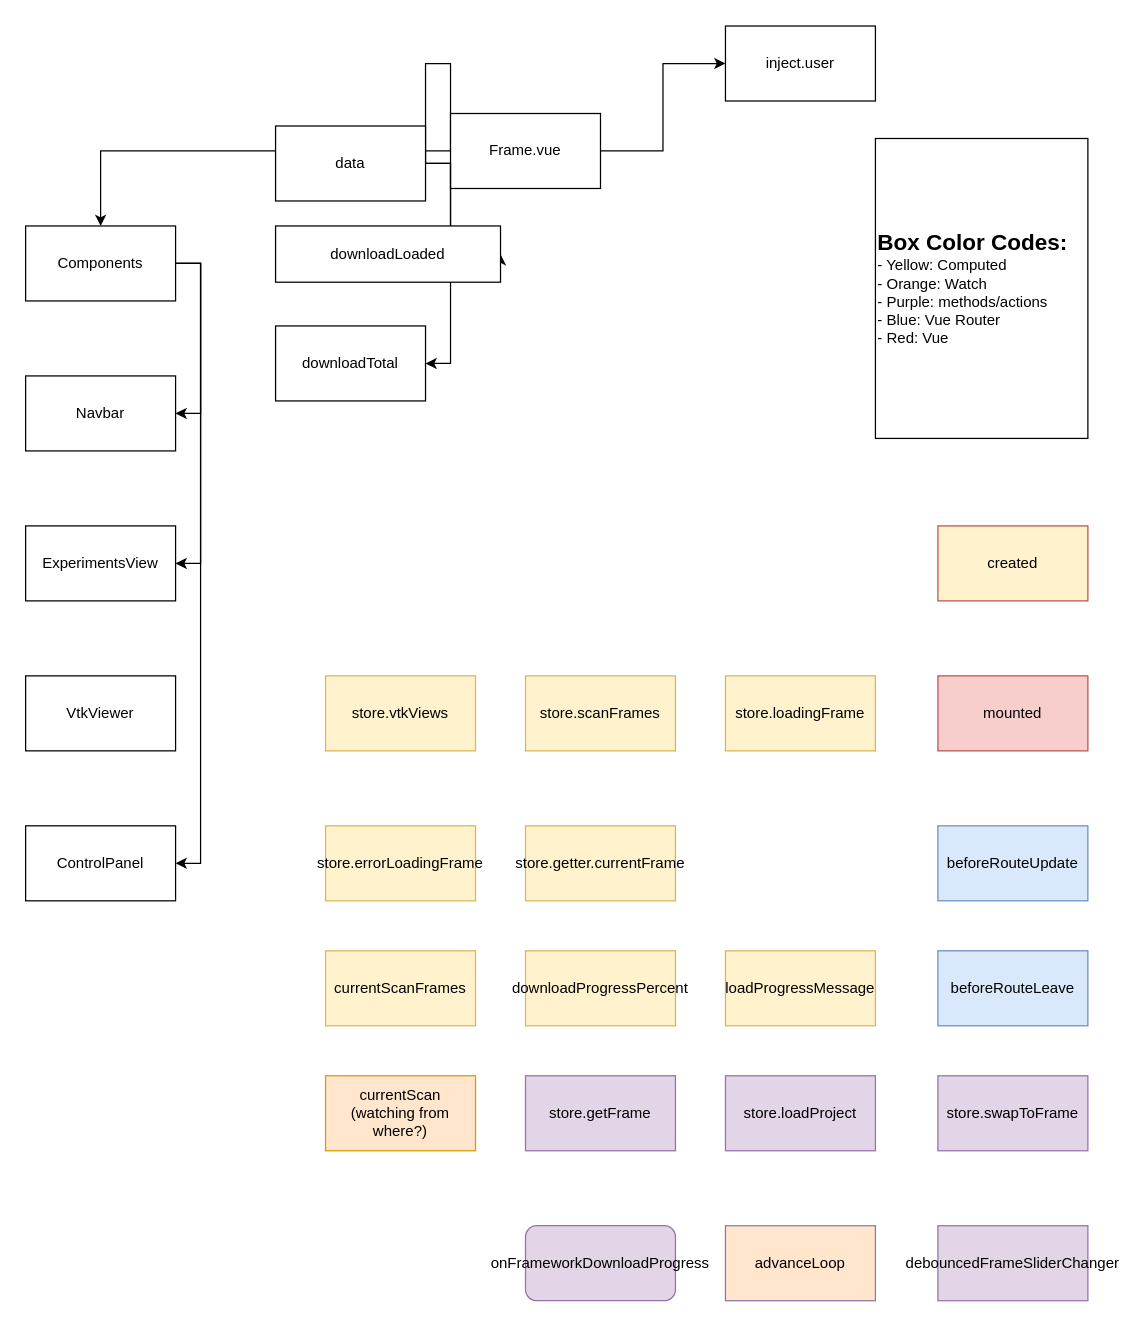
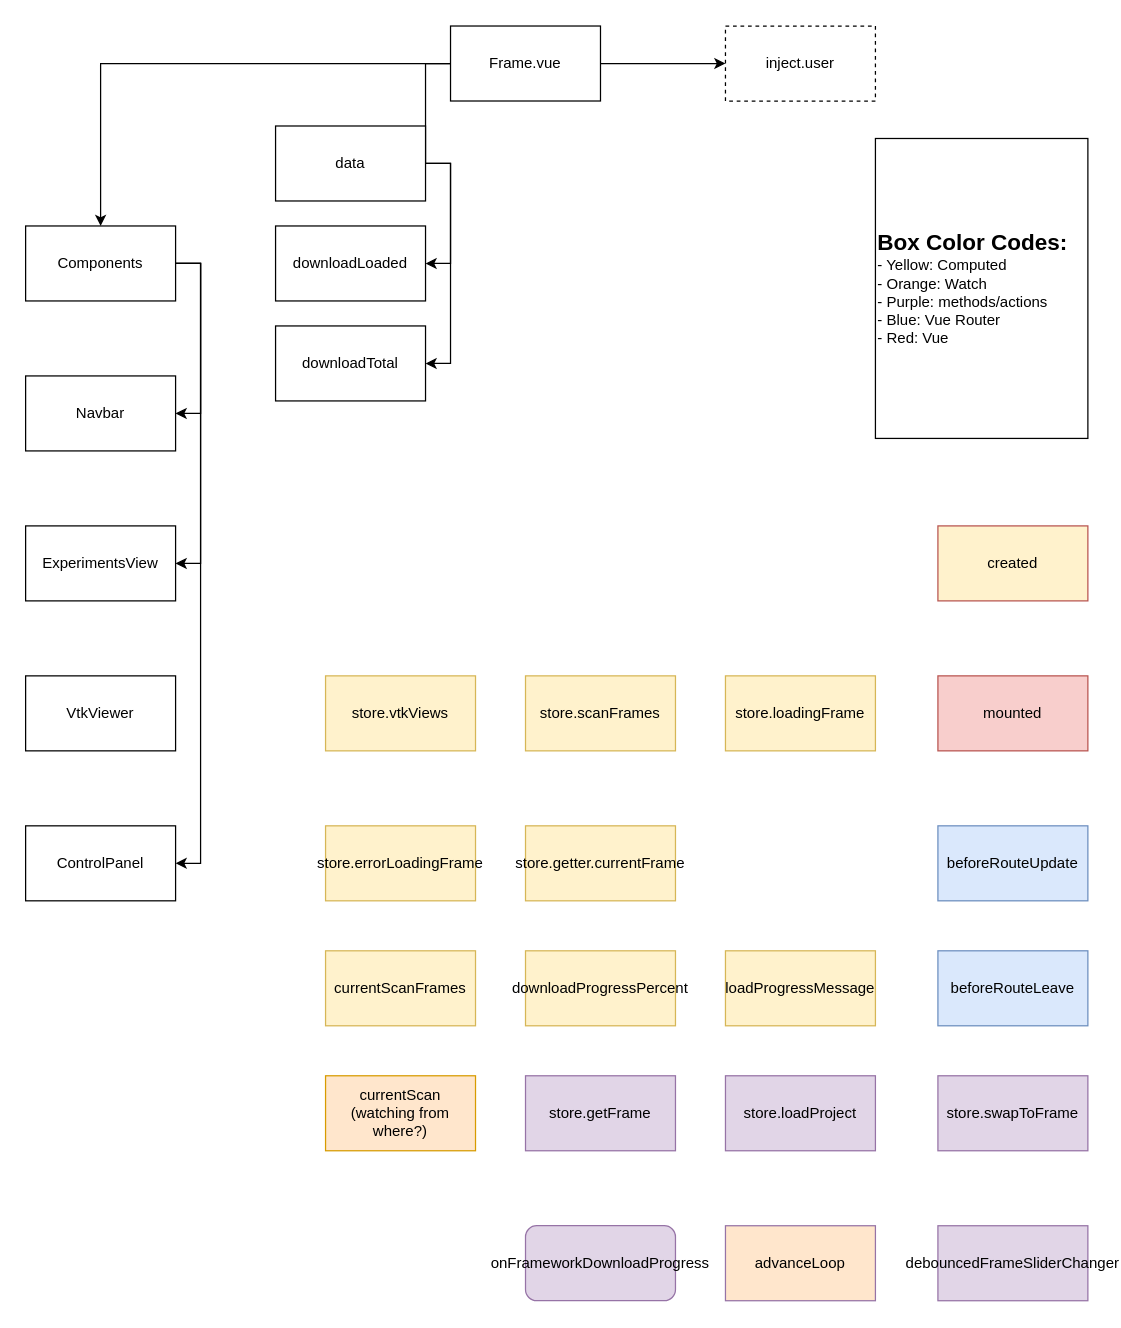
(801, 63) -> (801, 63)
(526, 151) -> (526, 63)
(388, 254) -> (351, 263)
